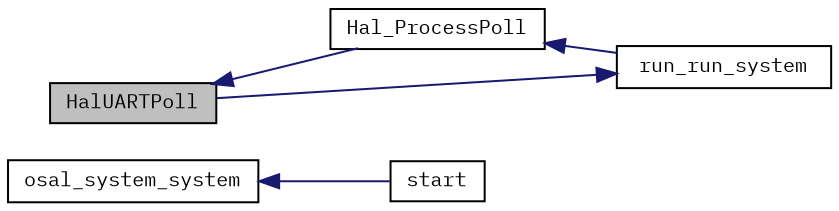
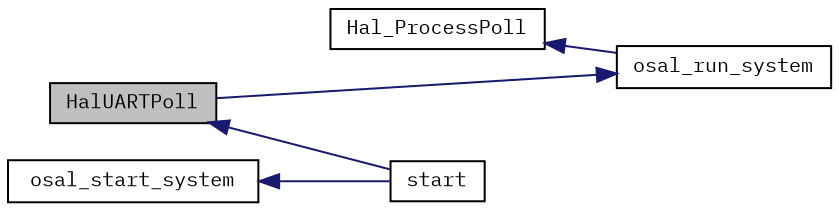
(295, 64) -> (309, 148)
(724, 67) -> (724, 67)
(133, 181) -> (133, 181)
